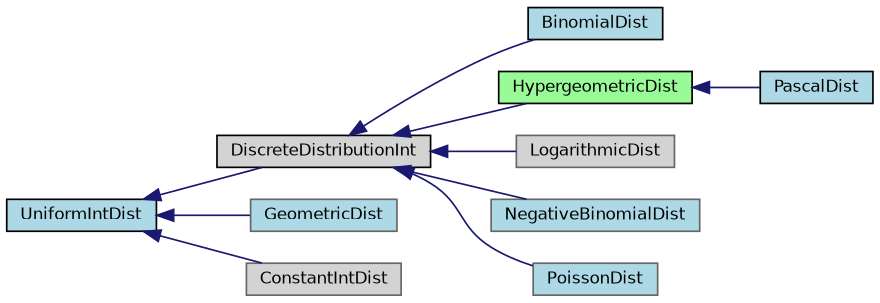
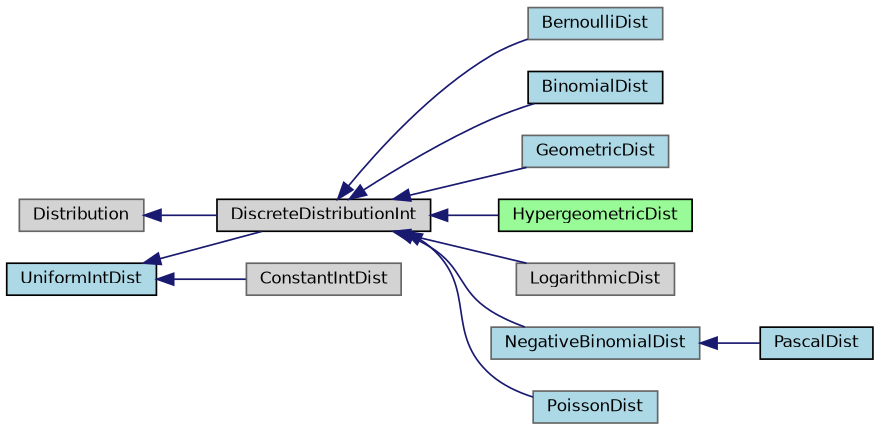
none -> (595, 24)
(735, 87) -> (739, 343)
none -> (82, 215)
(212, 215) -> (468, 181)
